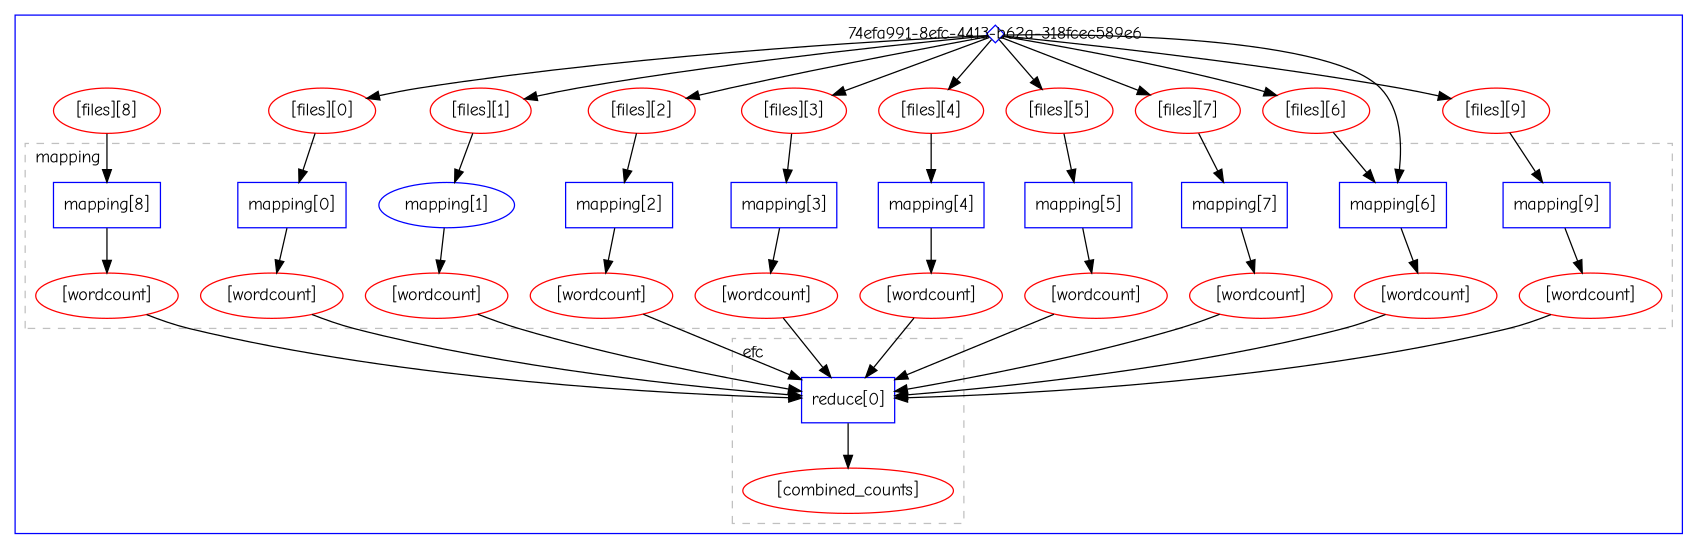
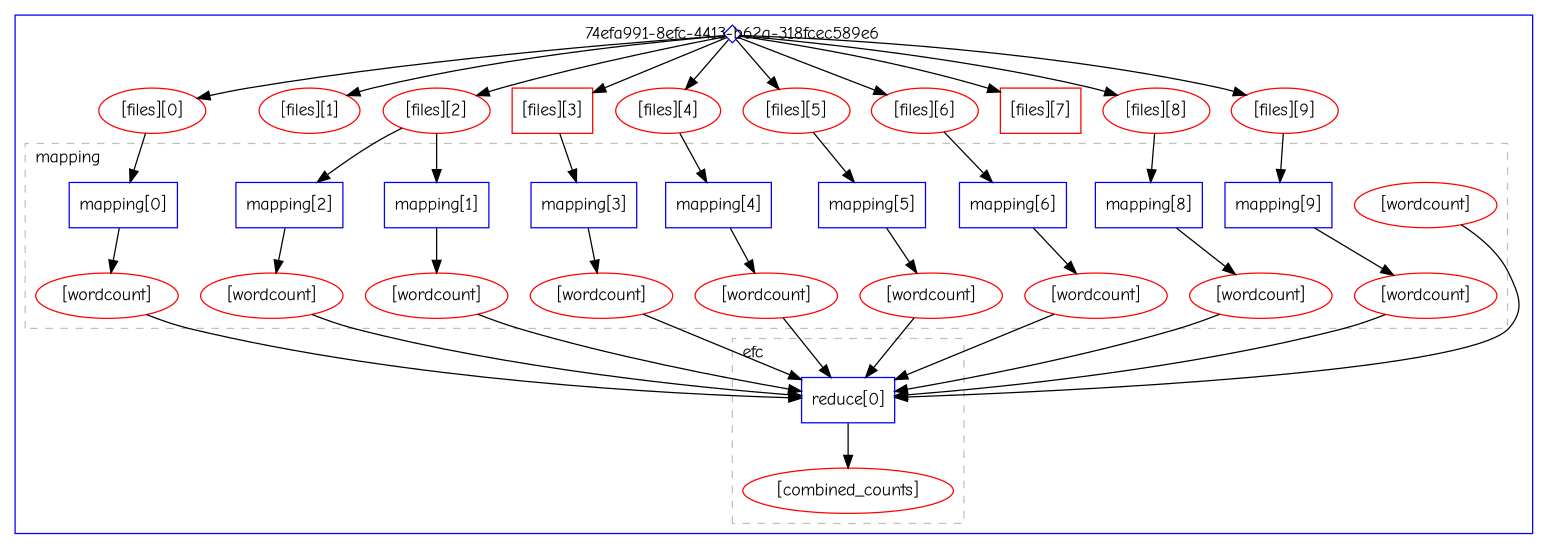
(1239, 45) -> (924, 57)
(794, 111) -> (552, 111)
(1188, 111) -> (1041, 111)
(466, 152) -> (437, 152)
(447, 205) -> (437, 205)
(1234, 205) -> none
